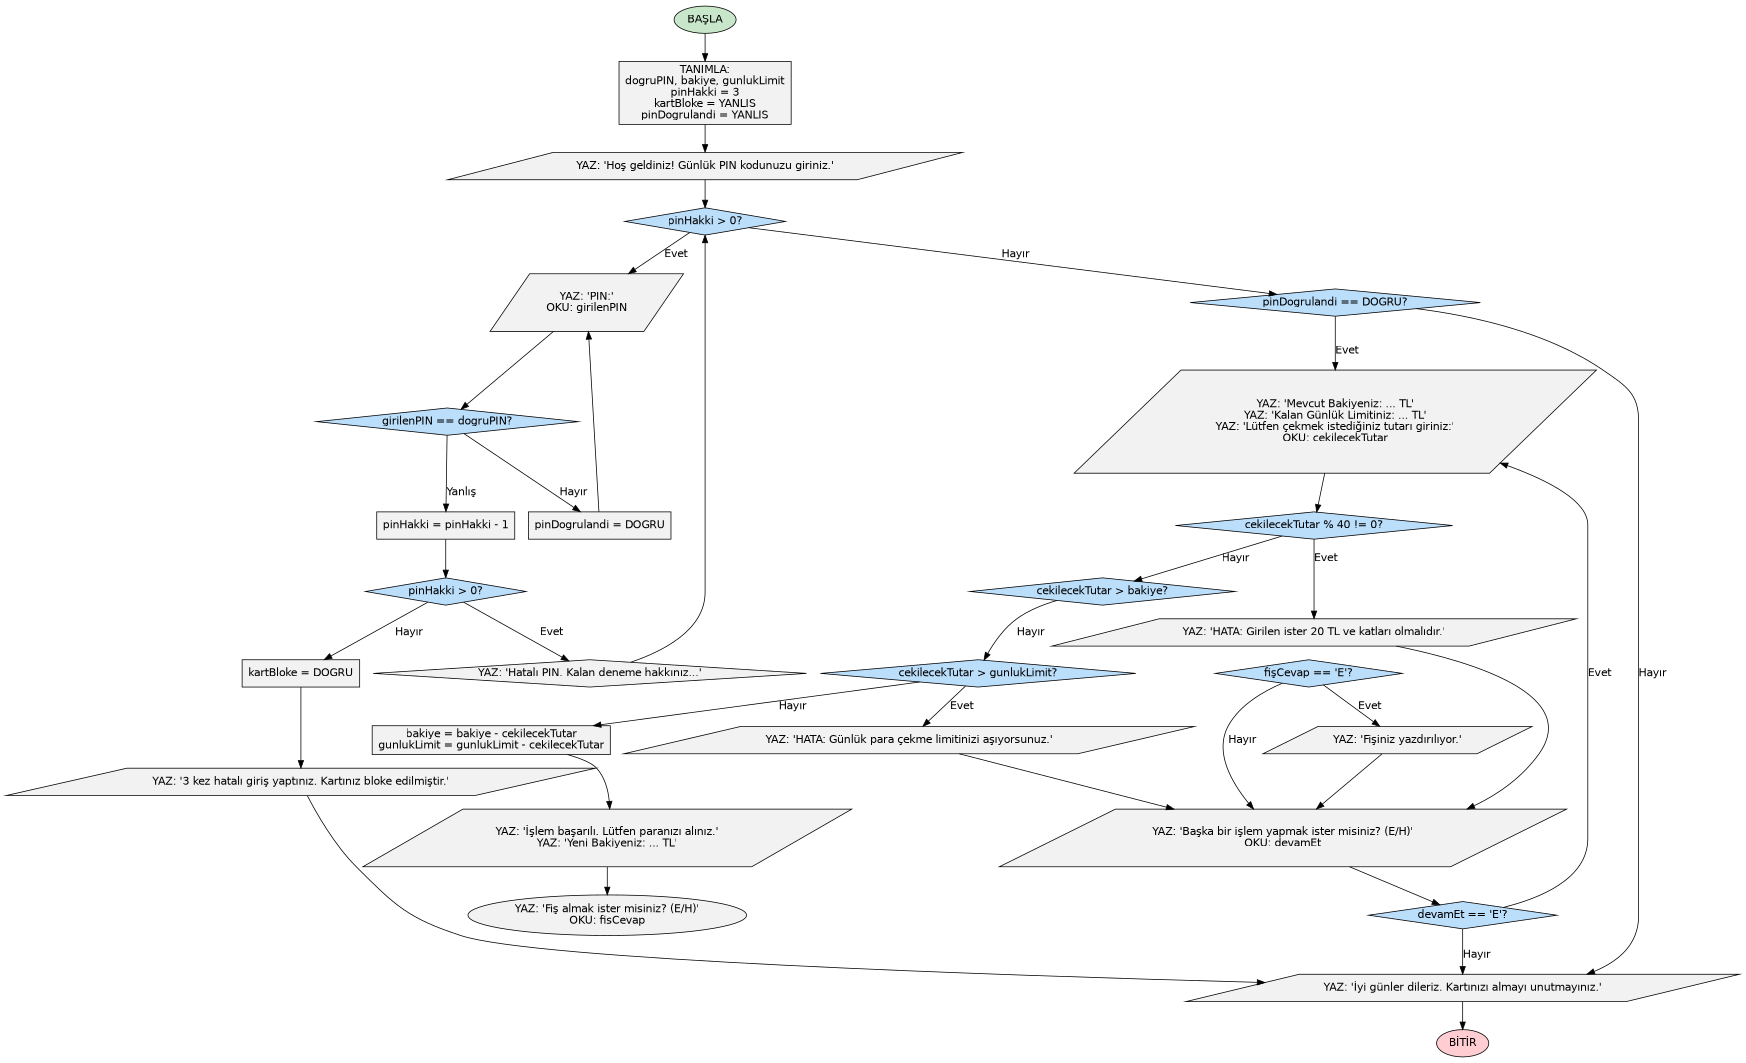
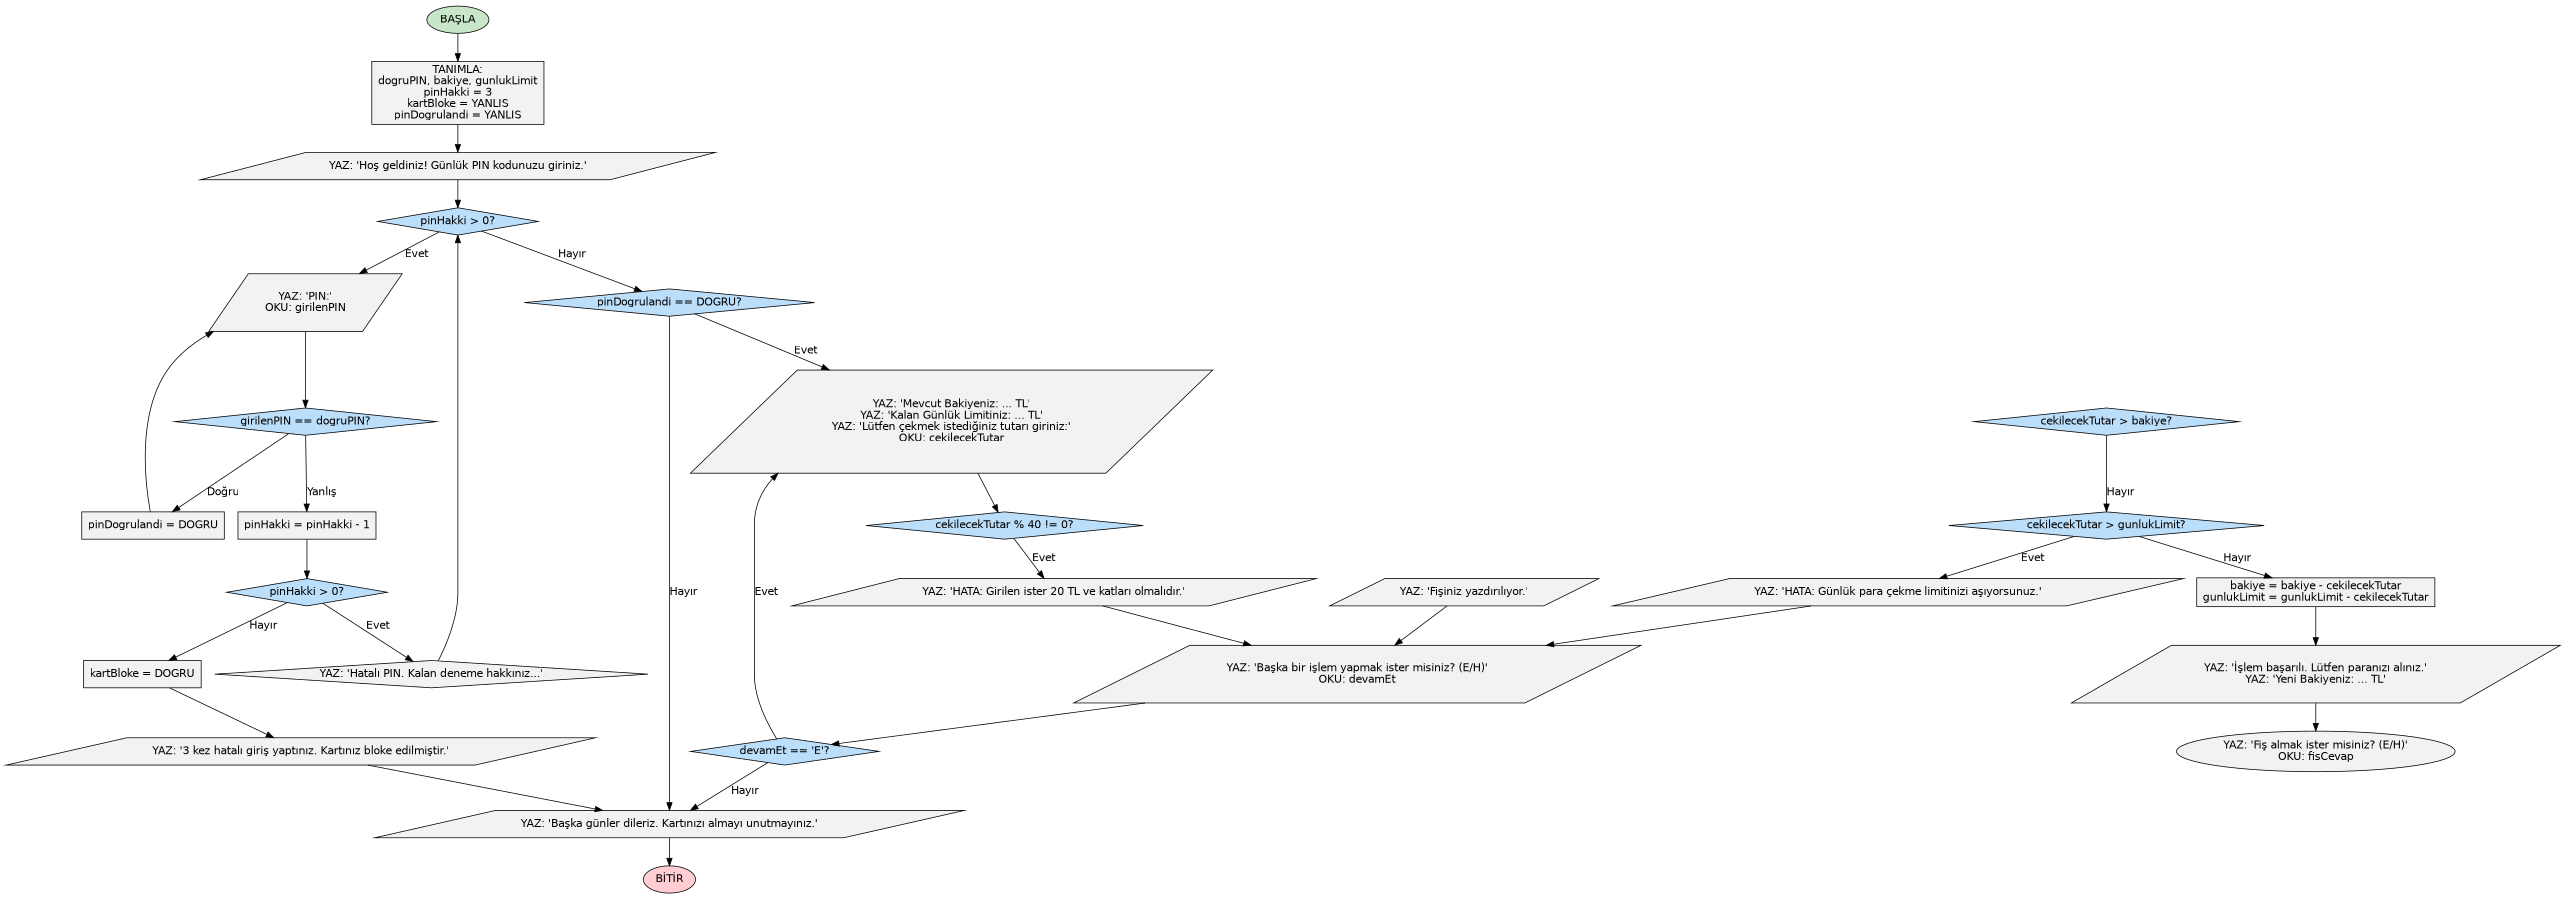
(574, 493) -> (223, 493)
(1212, 557) -> none
(1309, 673) -> none
(1463, 988) -> (669, 824)
